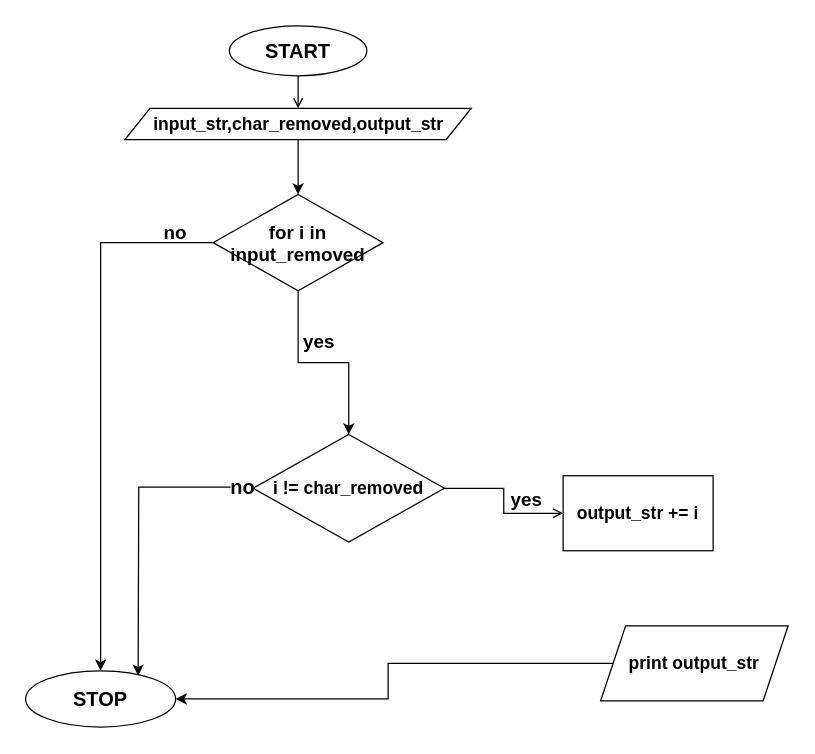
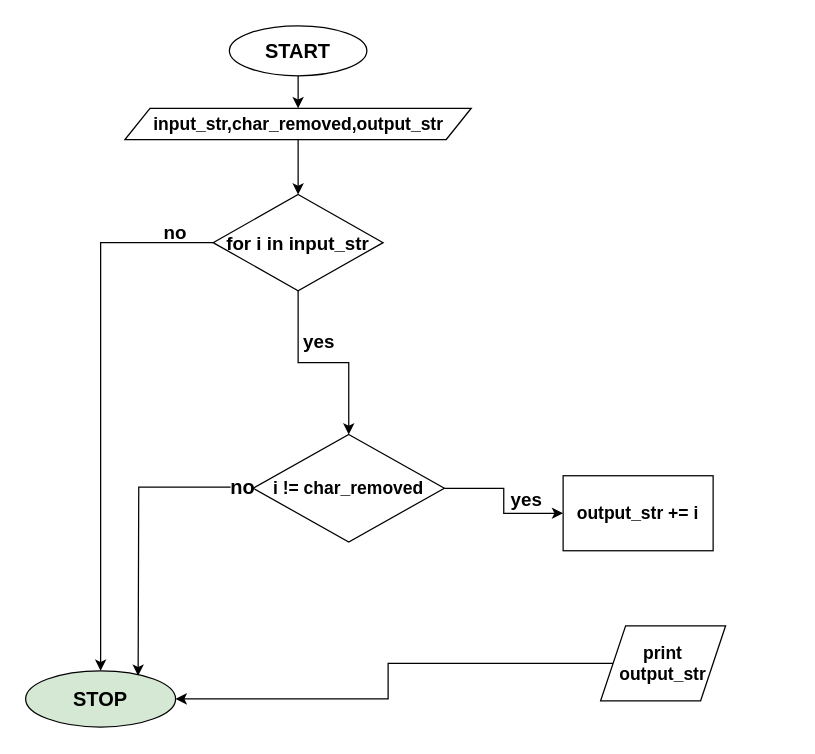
(298, 100) -> (298, 98)
(298, 243) -> (298, 243)
(555, 513) -> (553, 513)
(694, 663) -> (663, 663)
(101, 699) -> (101, 699)
